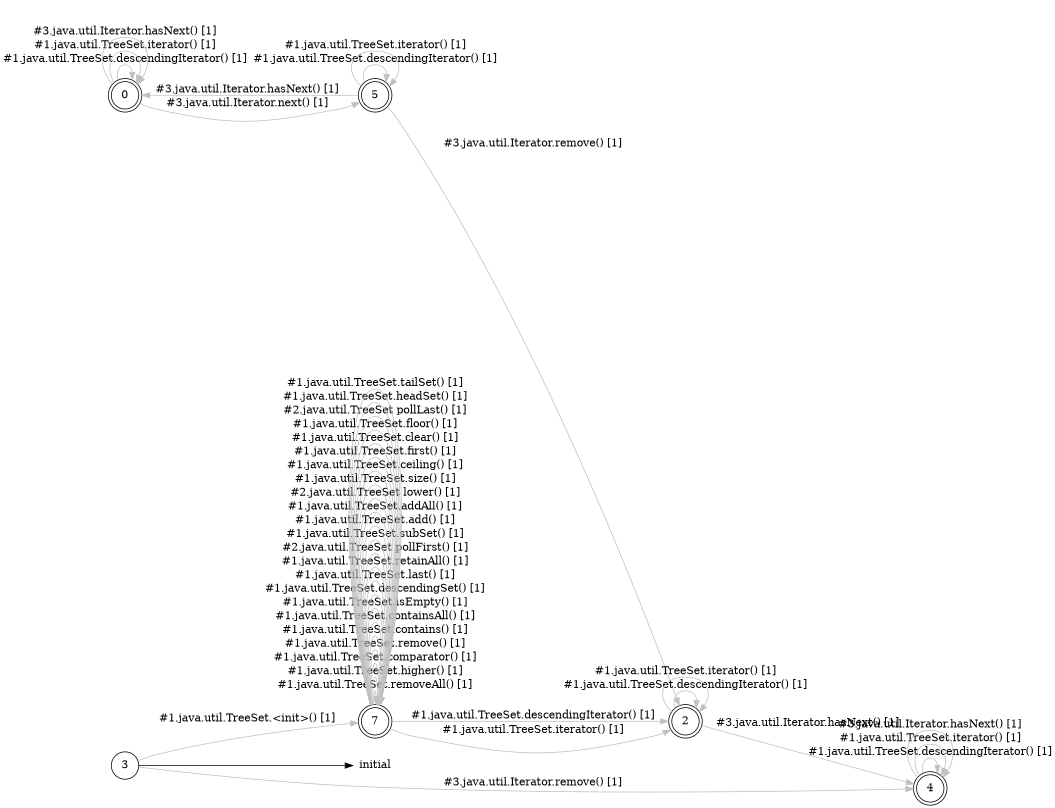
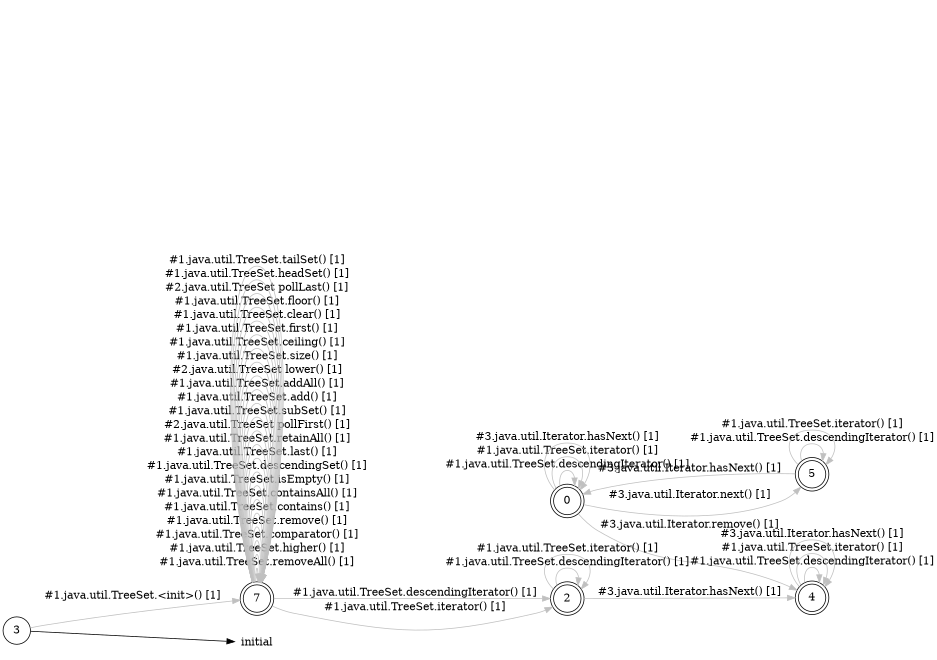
(549, 394) -> none
(522, 791) -> (680, 560)
